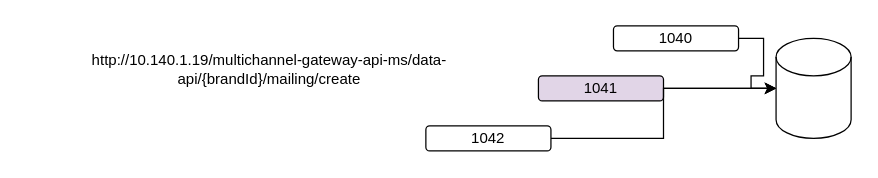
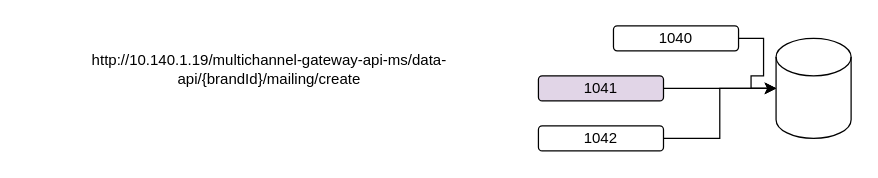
(488, 138) -> (601, 138)
